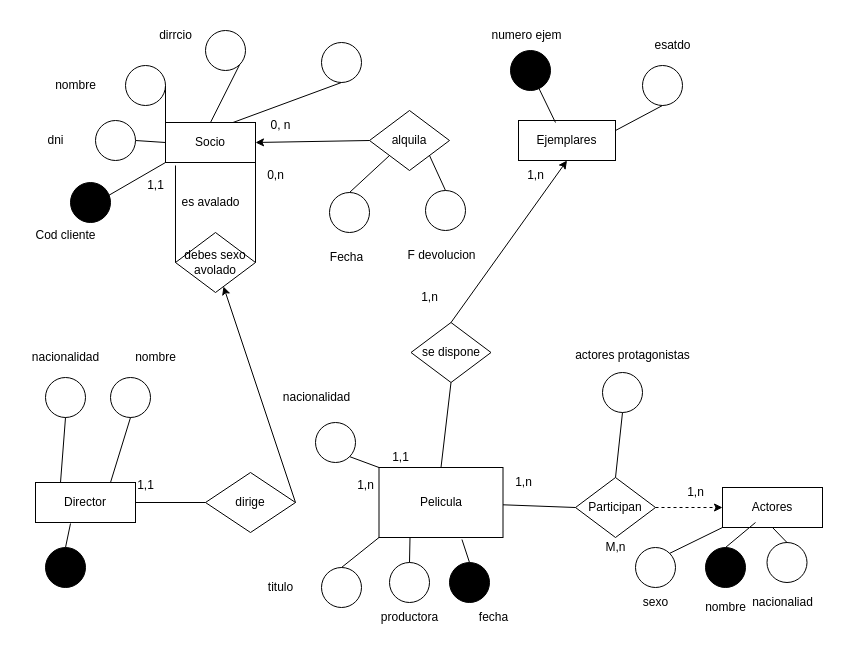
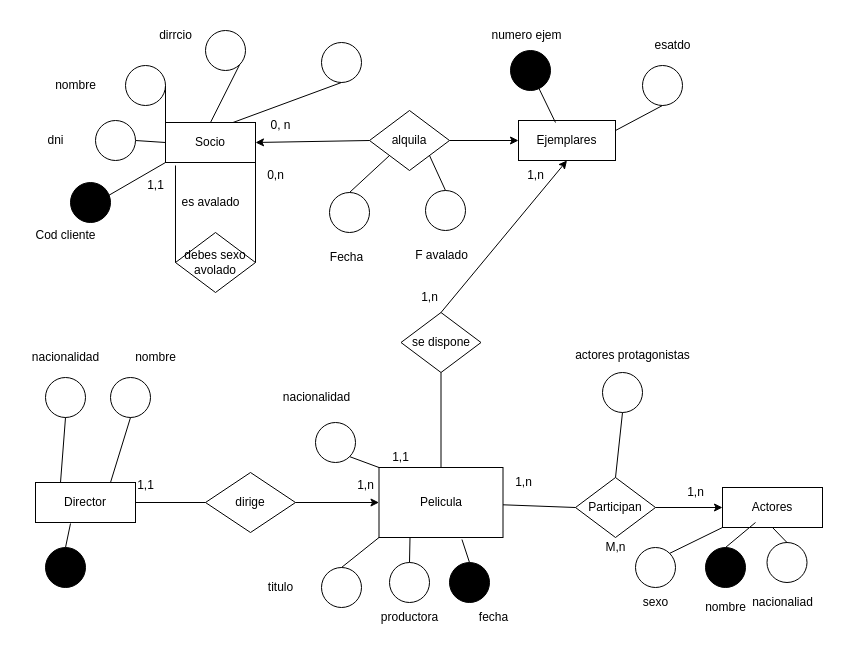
none -> (481, 141)
(442, 256) -> (442, 256)
(451, 353) -> (441, 343)
(261, 398) -> (334, 503)
(686, 508) -> (686, 508)
